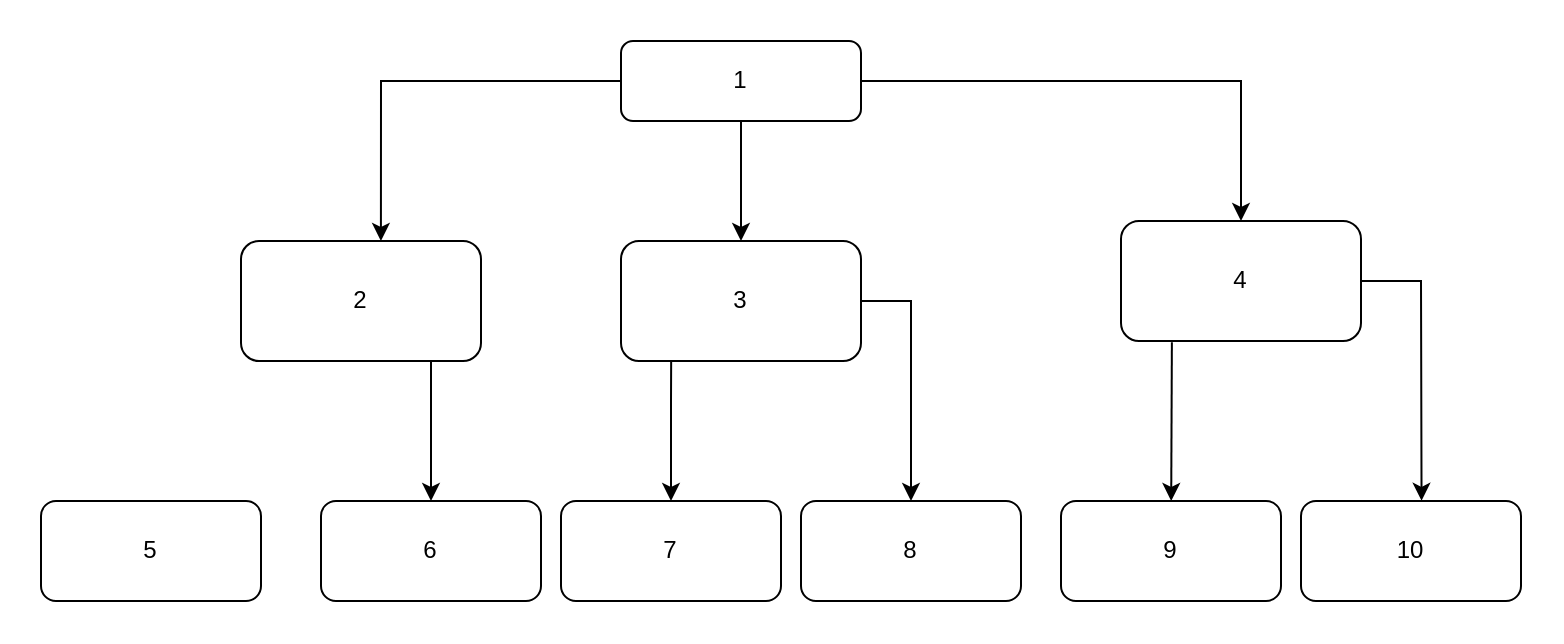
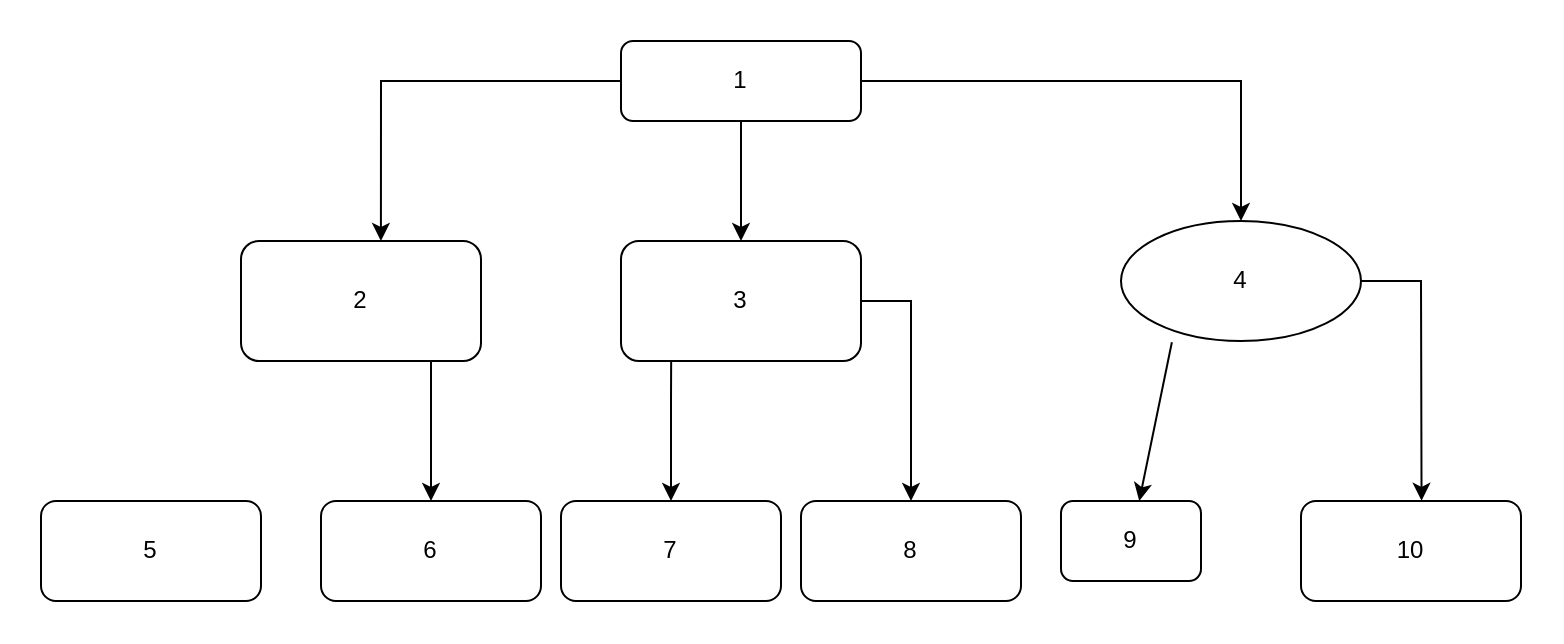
(1241, 281) -> (1241, 281)
(1171, 551) -> (1131, 541)
